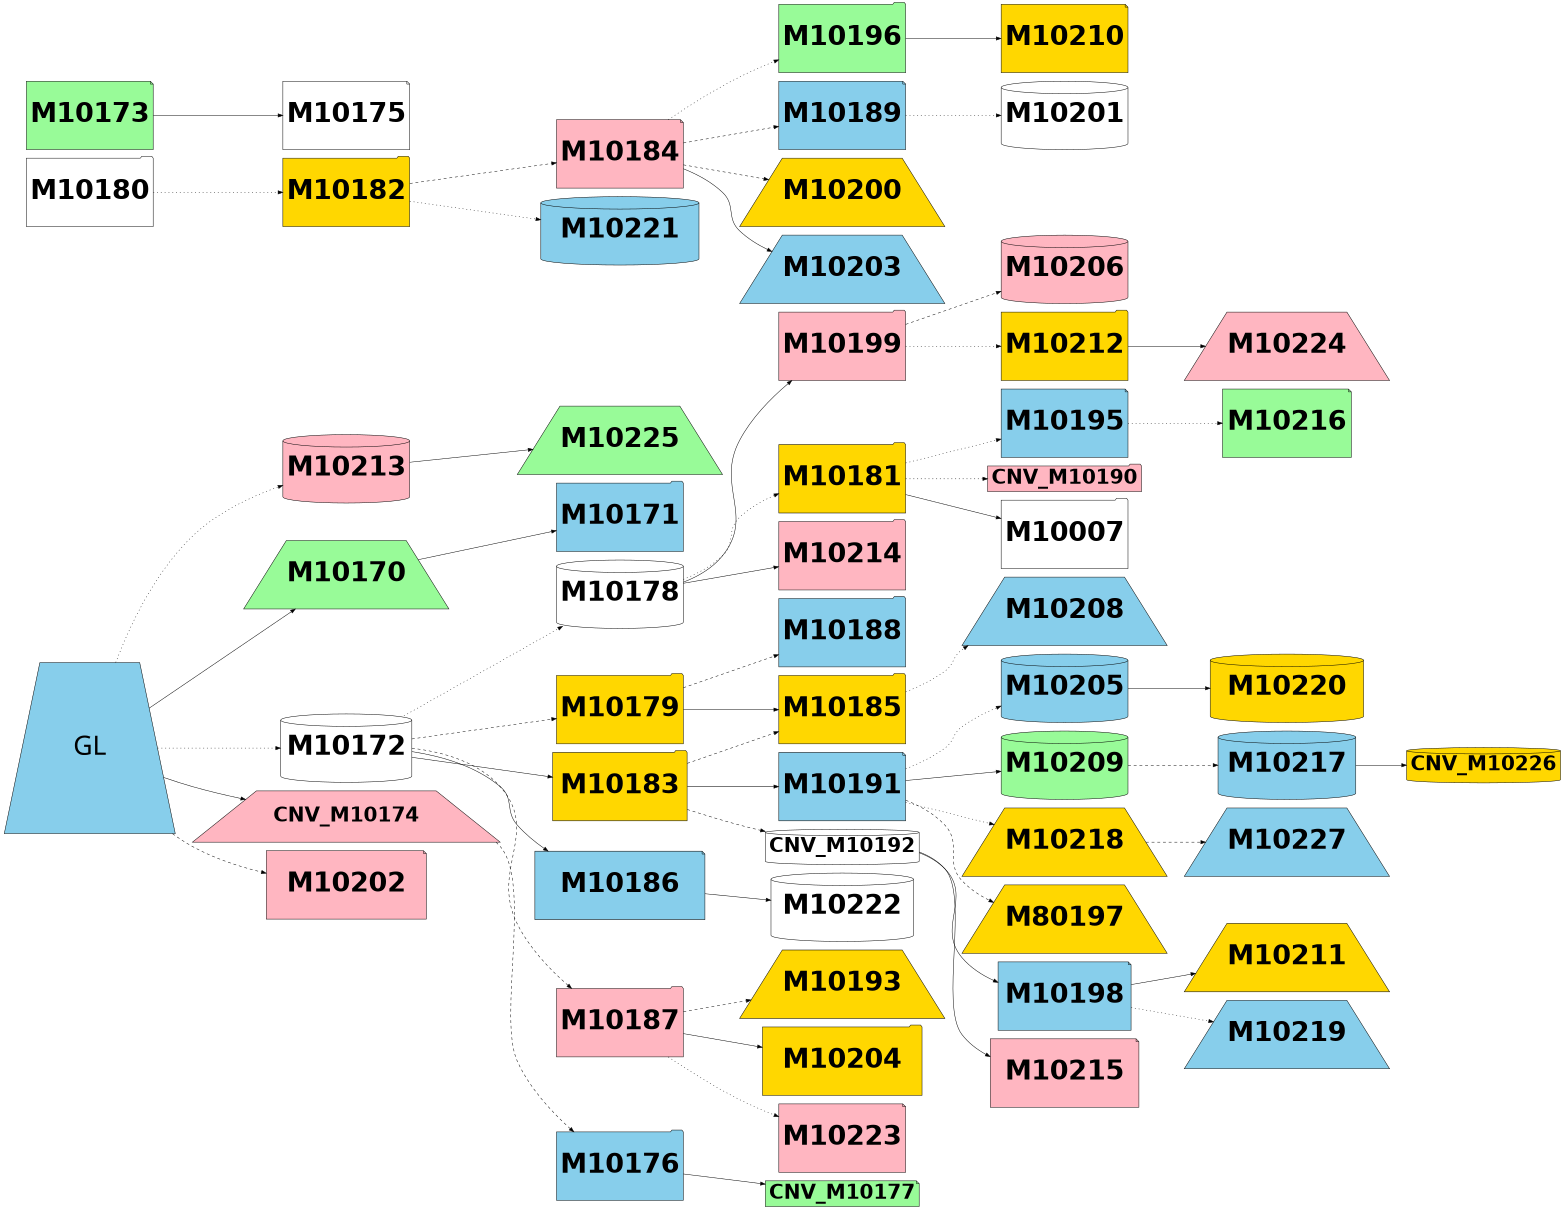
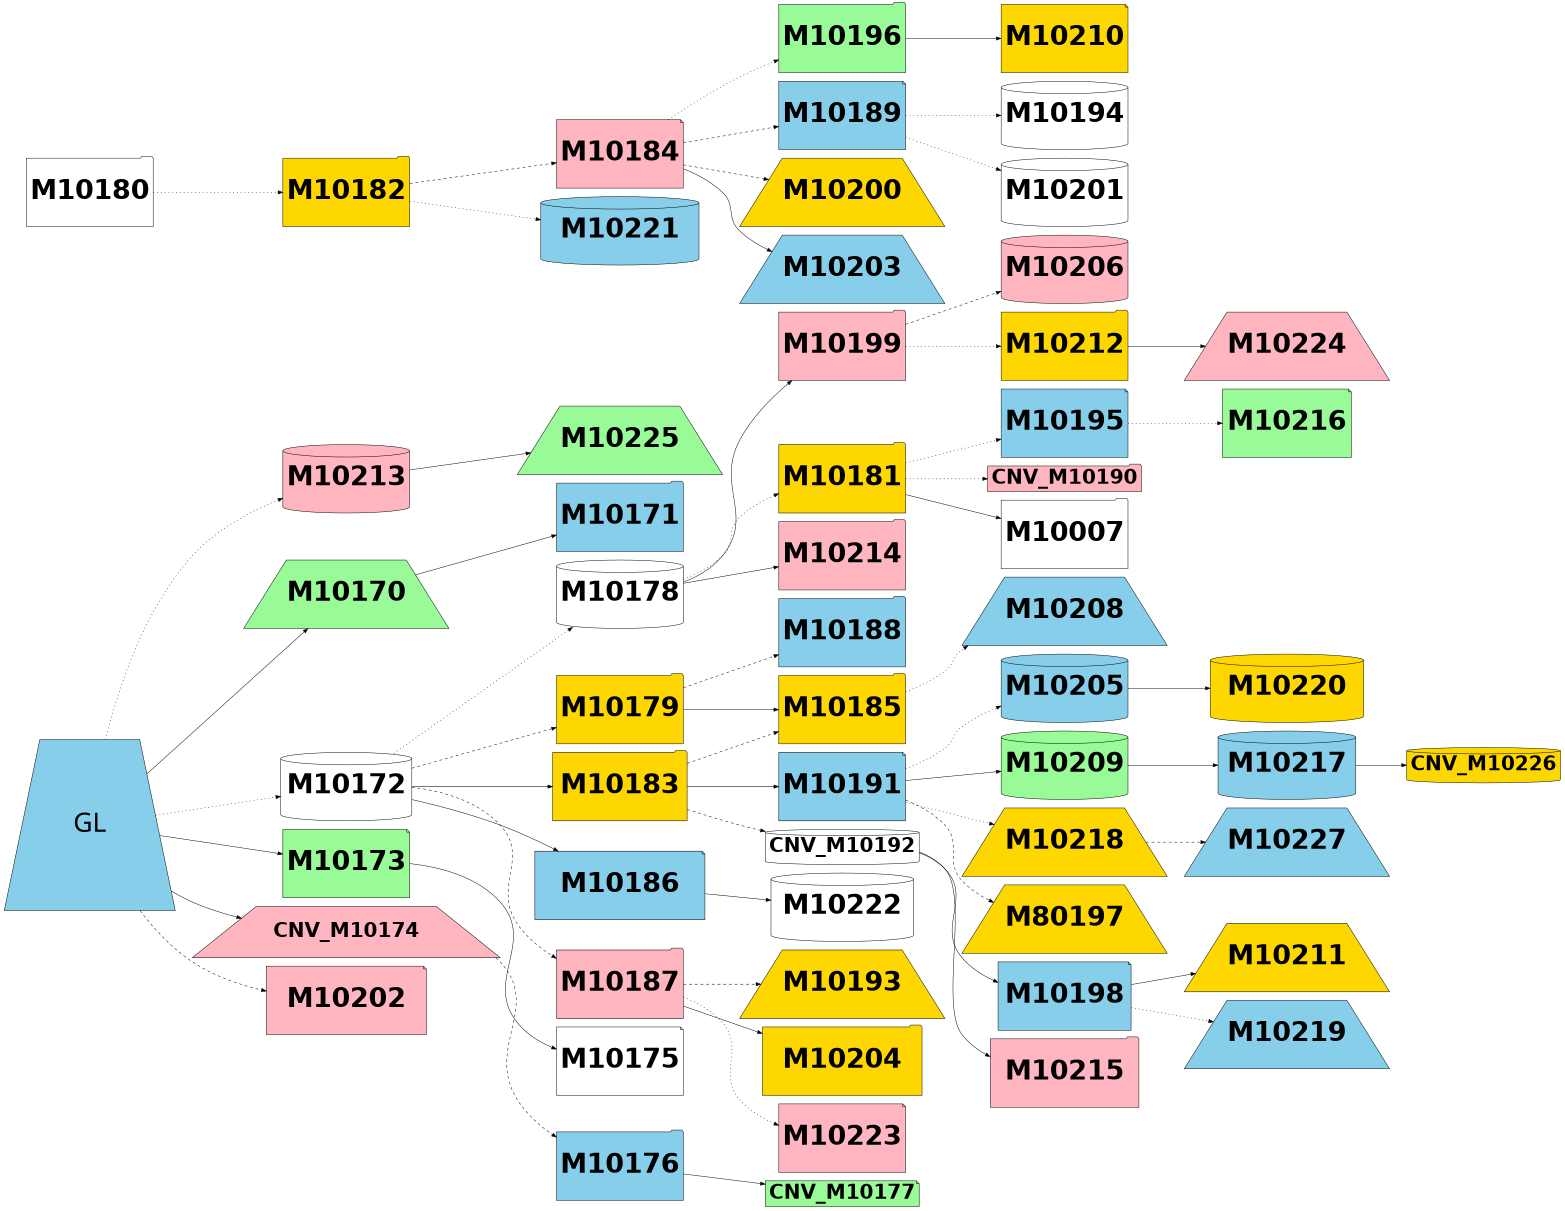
none -> (1065, 115)
(1170, 765) -> (1170, 765)
none -> (219, 844)
(1065, 1073) -> (1065, 1073)
